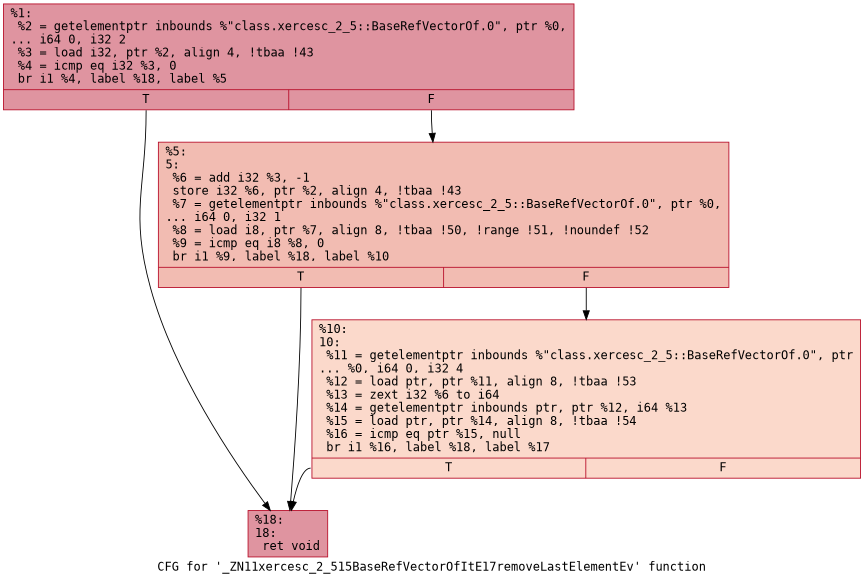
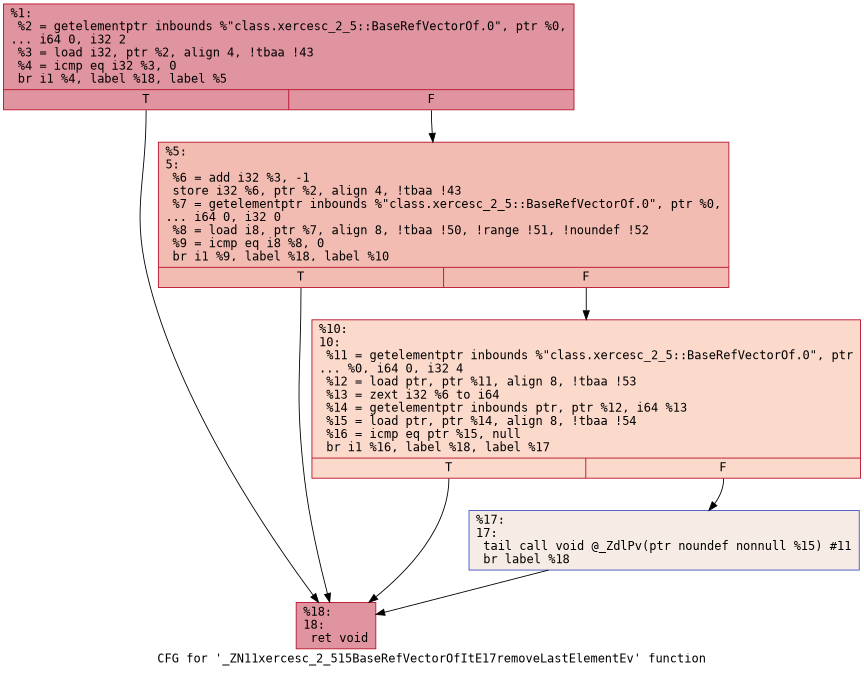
(224, 217) -> (224, 217)
none -> (664, 540)
